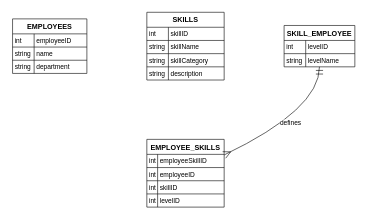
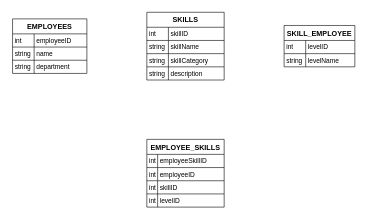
(283, 121) -> none
